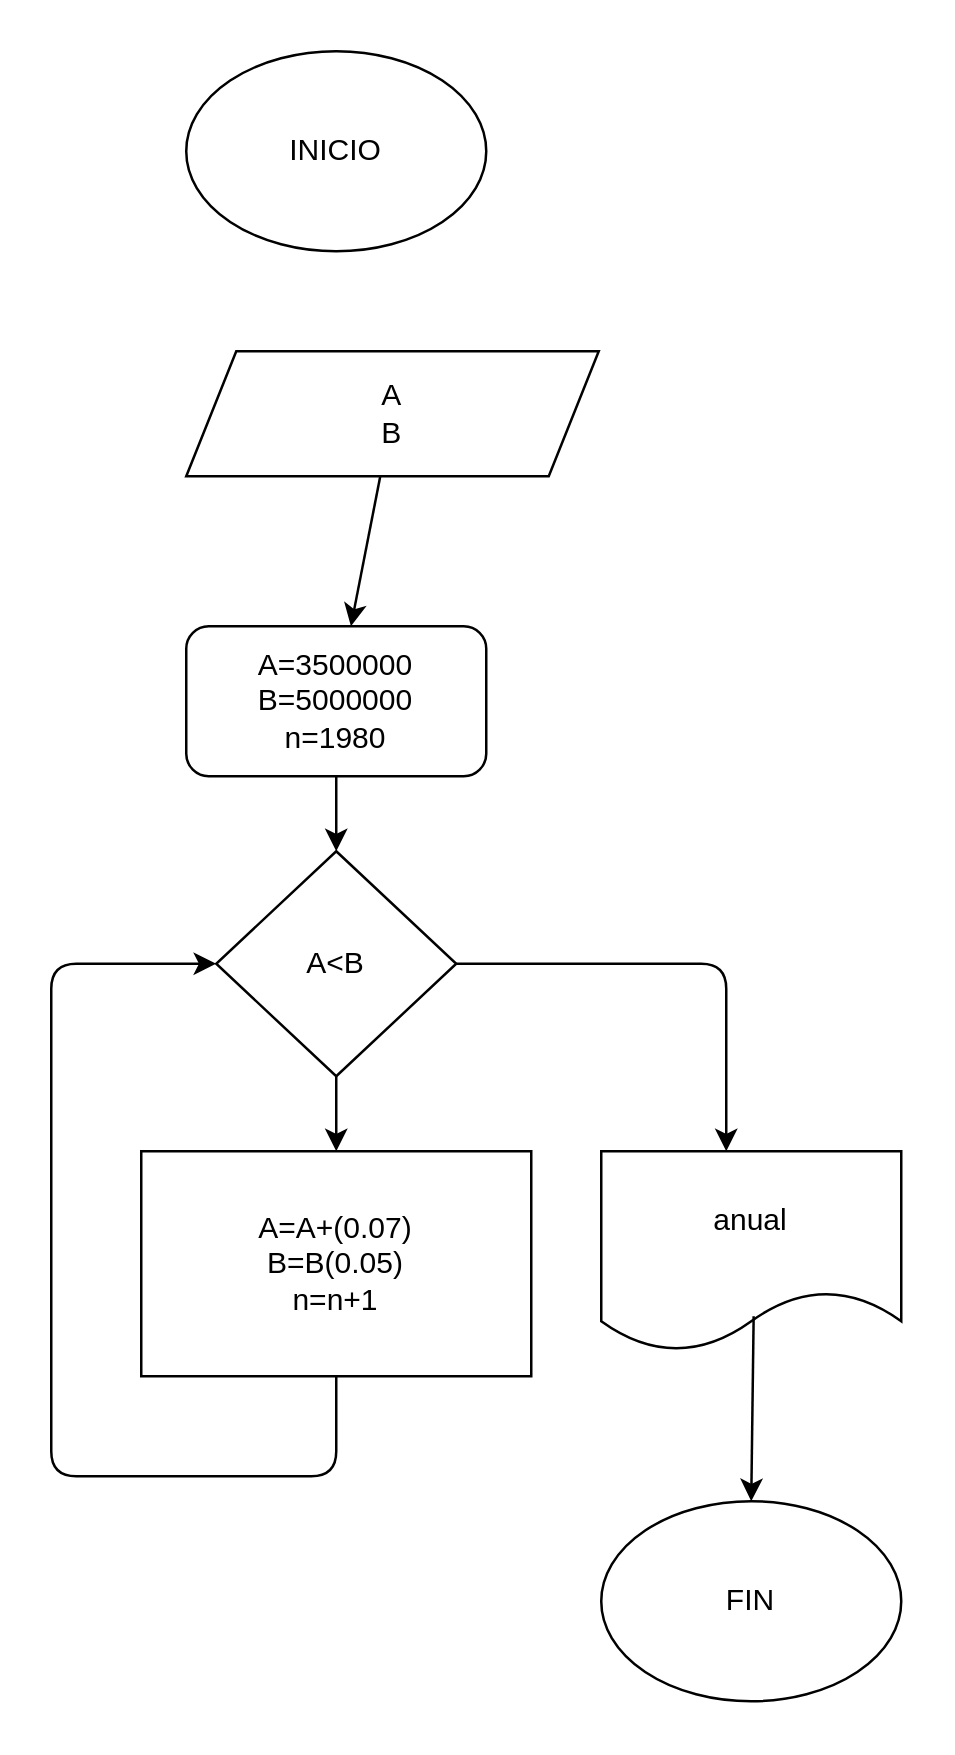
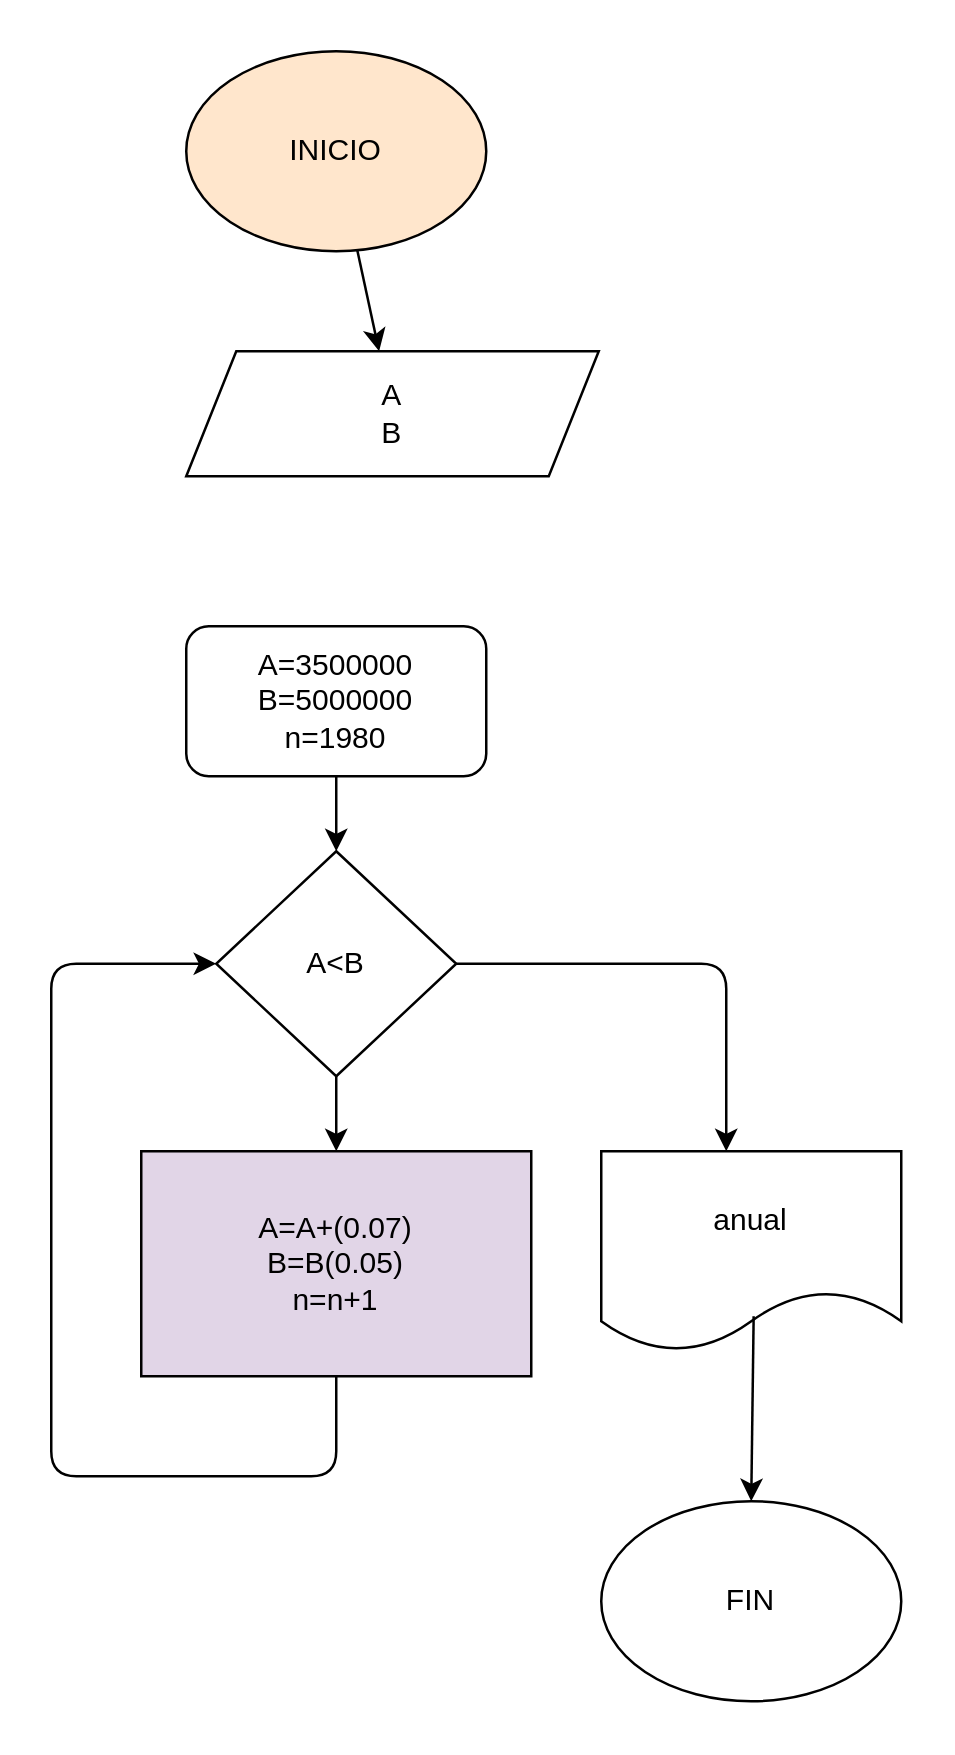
(336, 151) -> (336, 151)
none -> (366, 292)
(367, 543) -> none
(336, 1264) -> (336, 1264)
